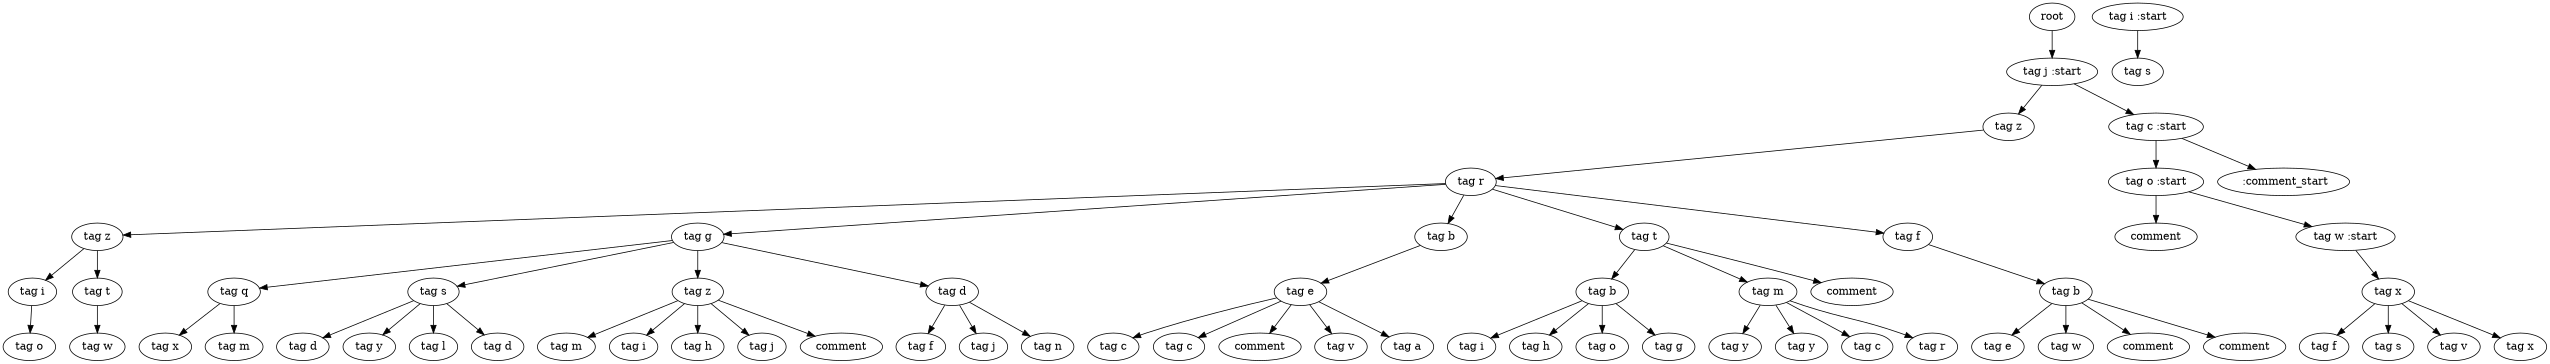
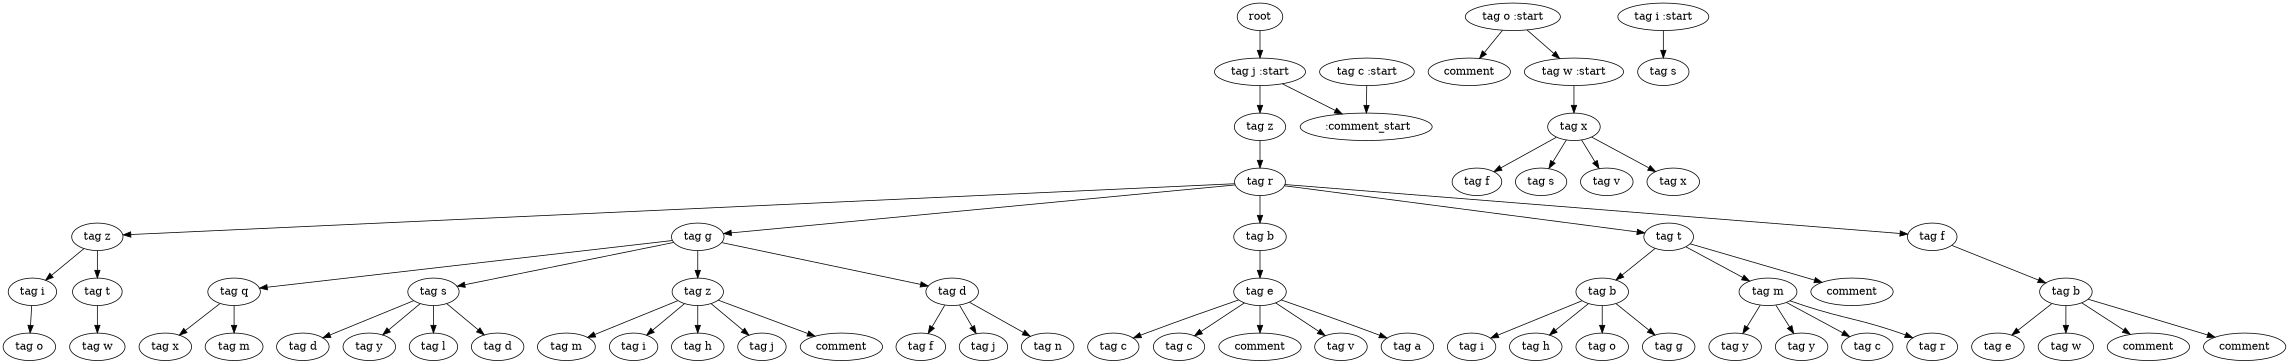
(2100, 97) -> (1309, 97)
(2156, 151) -> none
